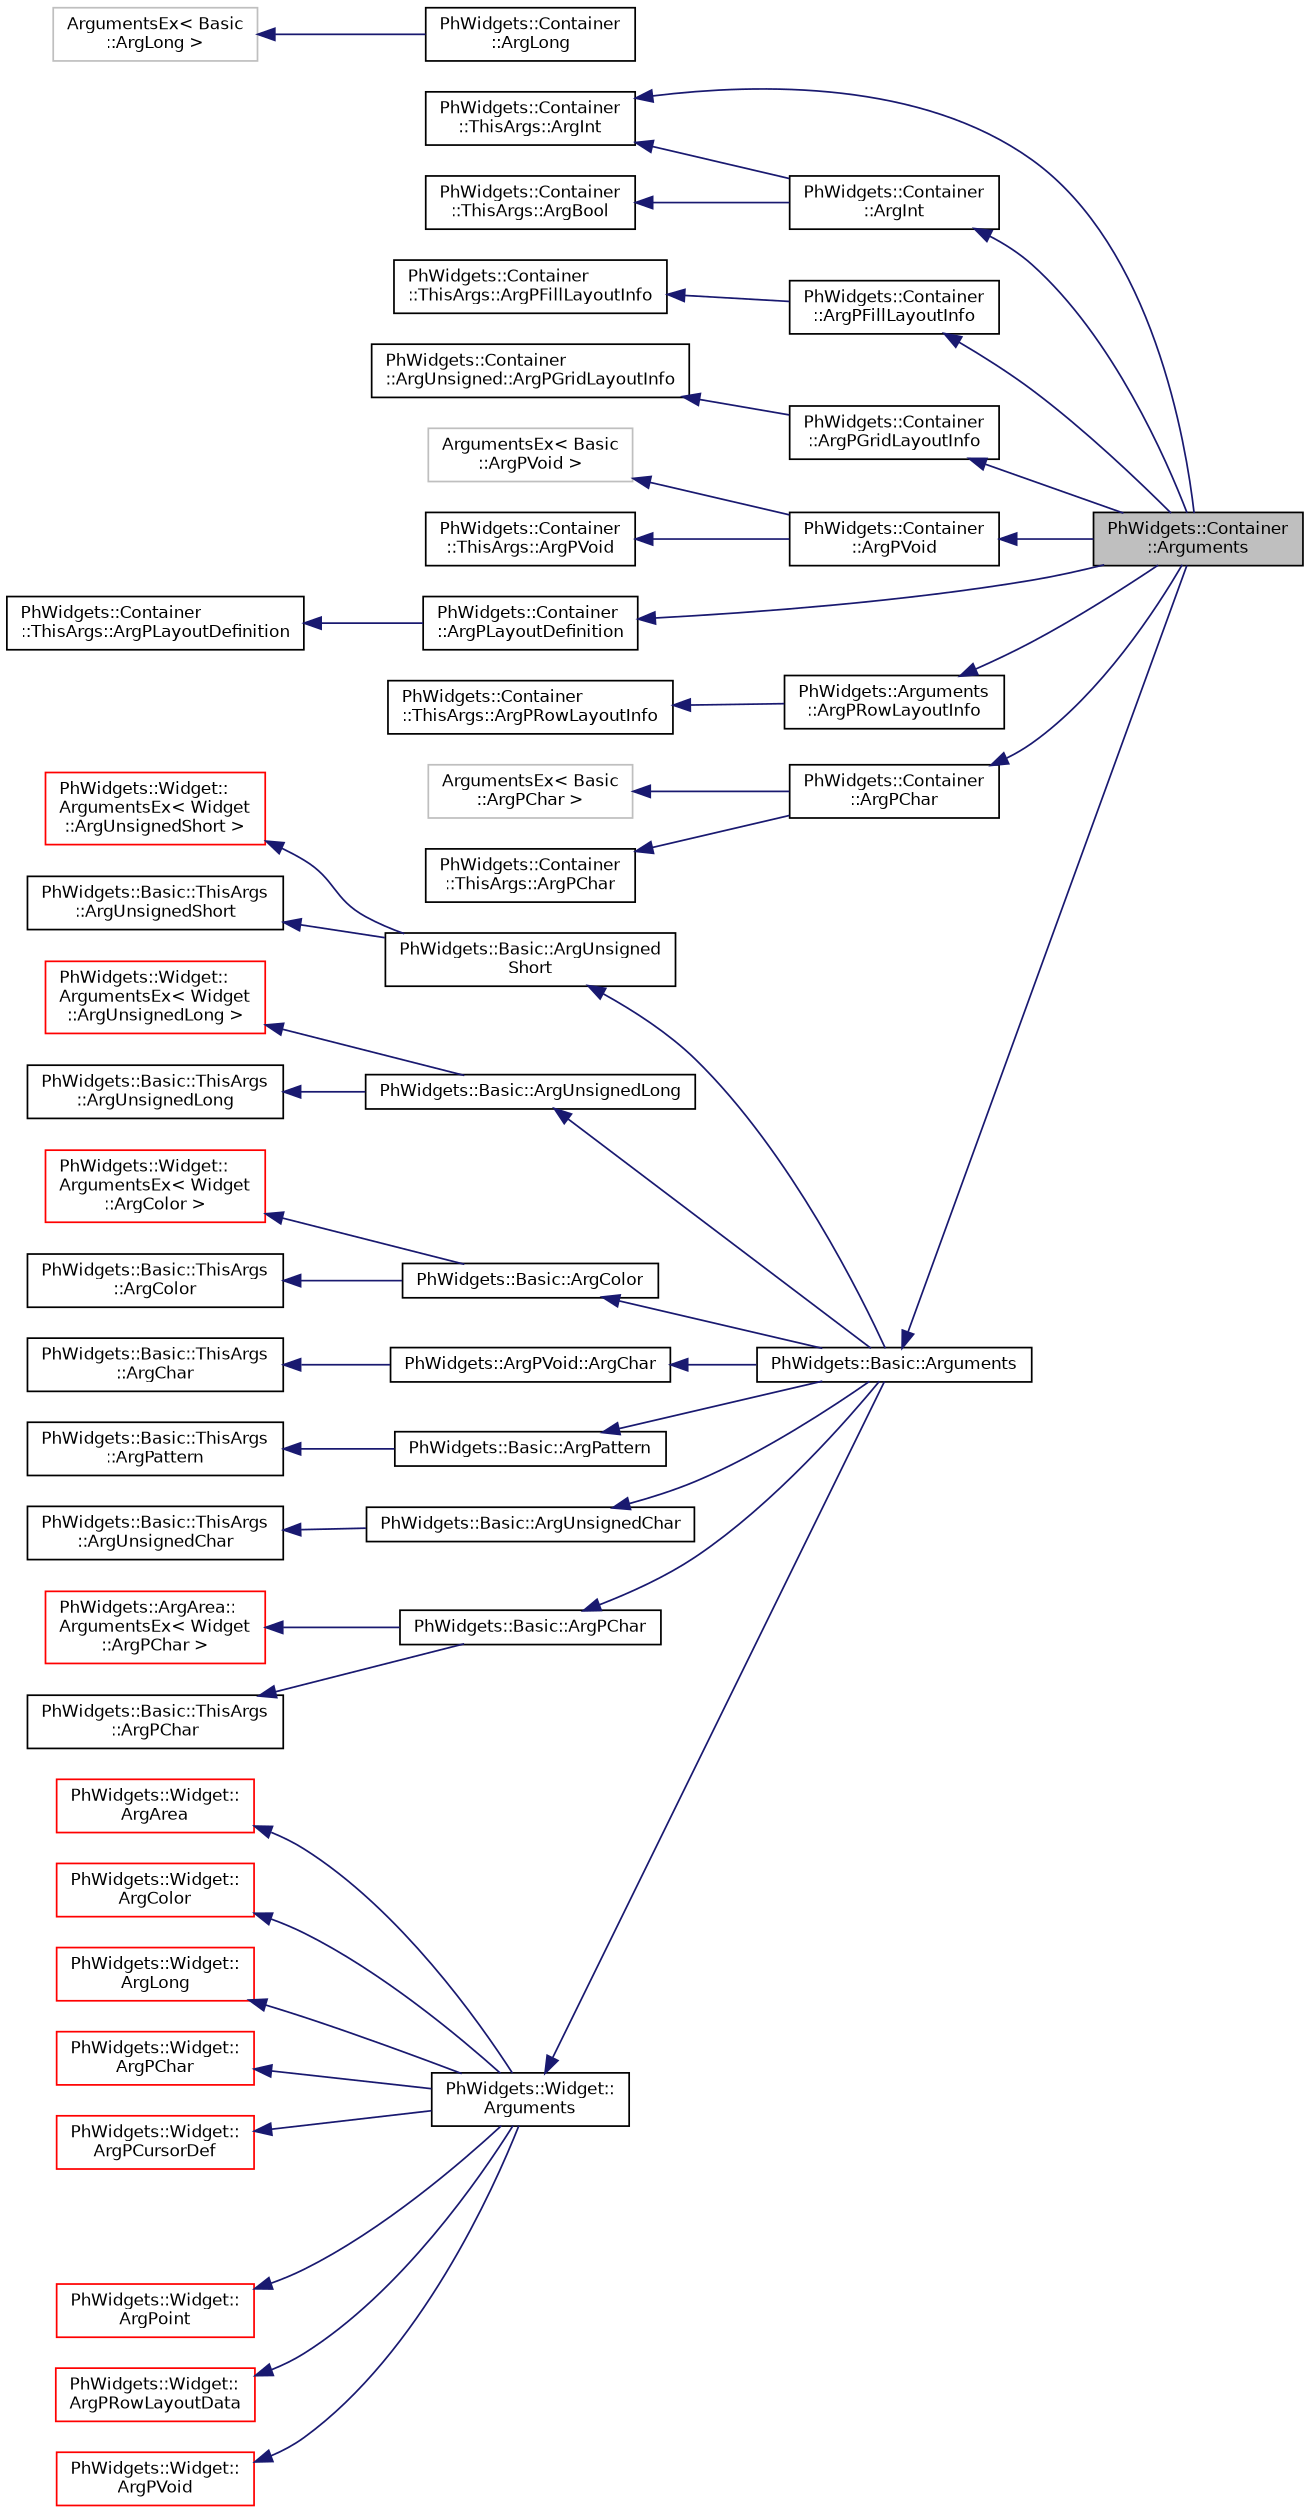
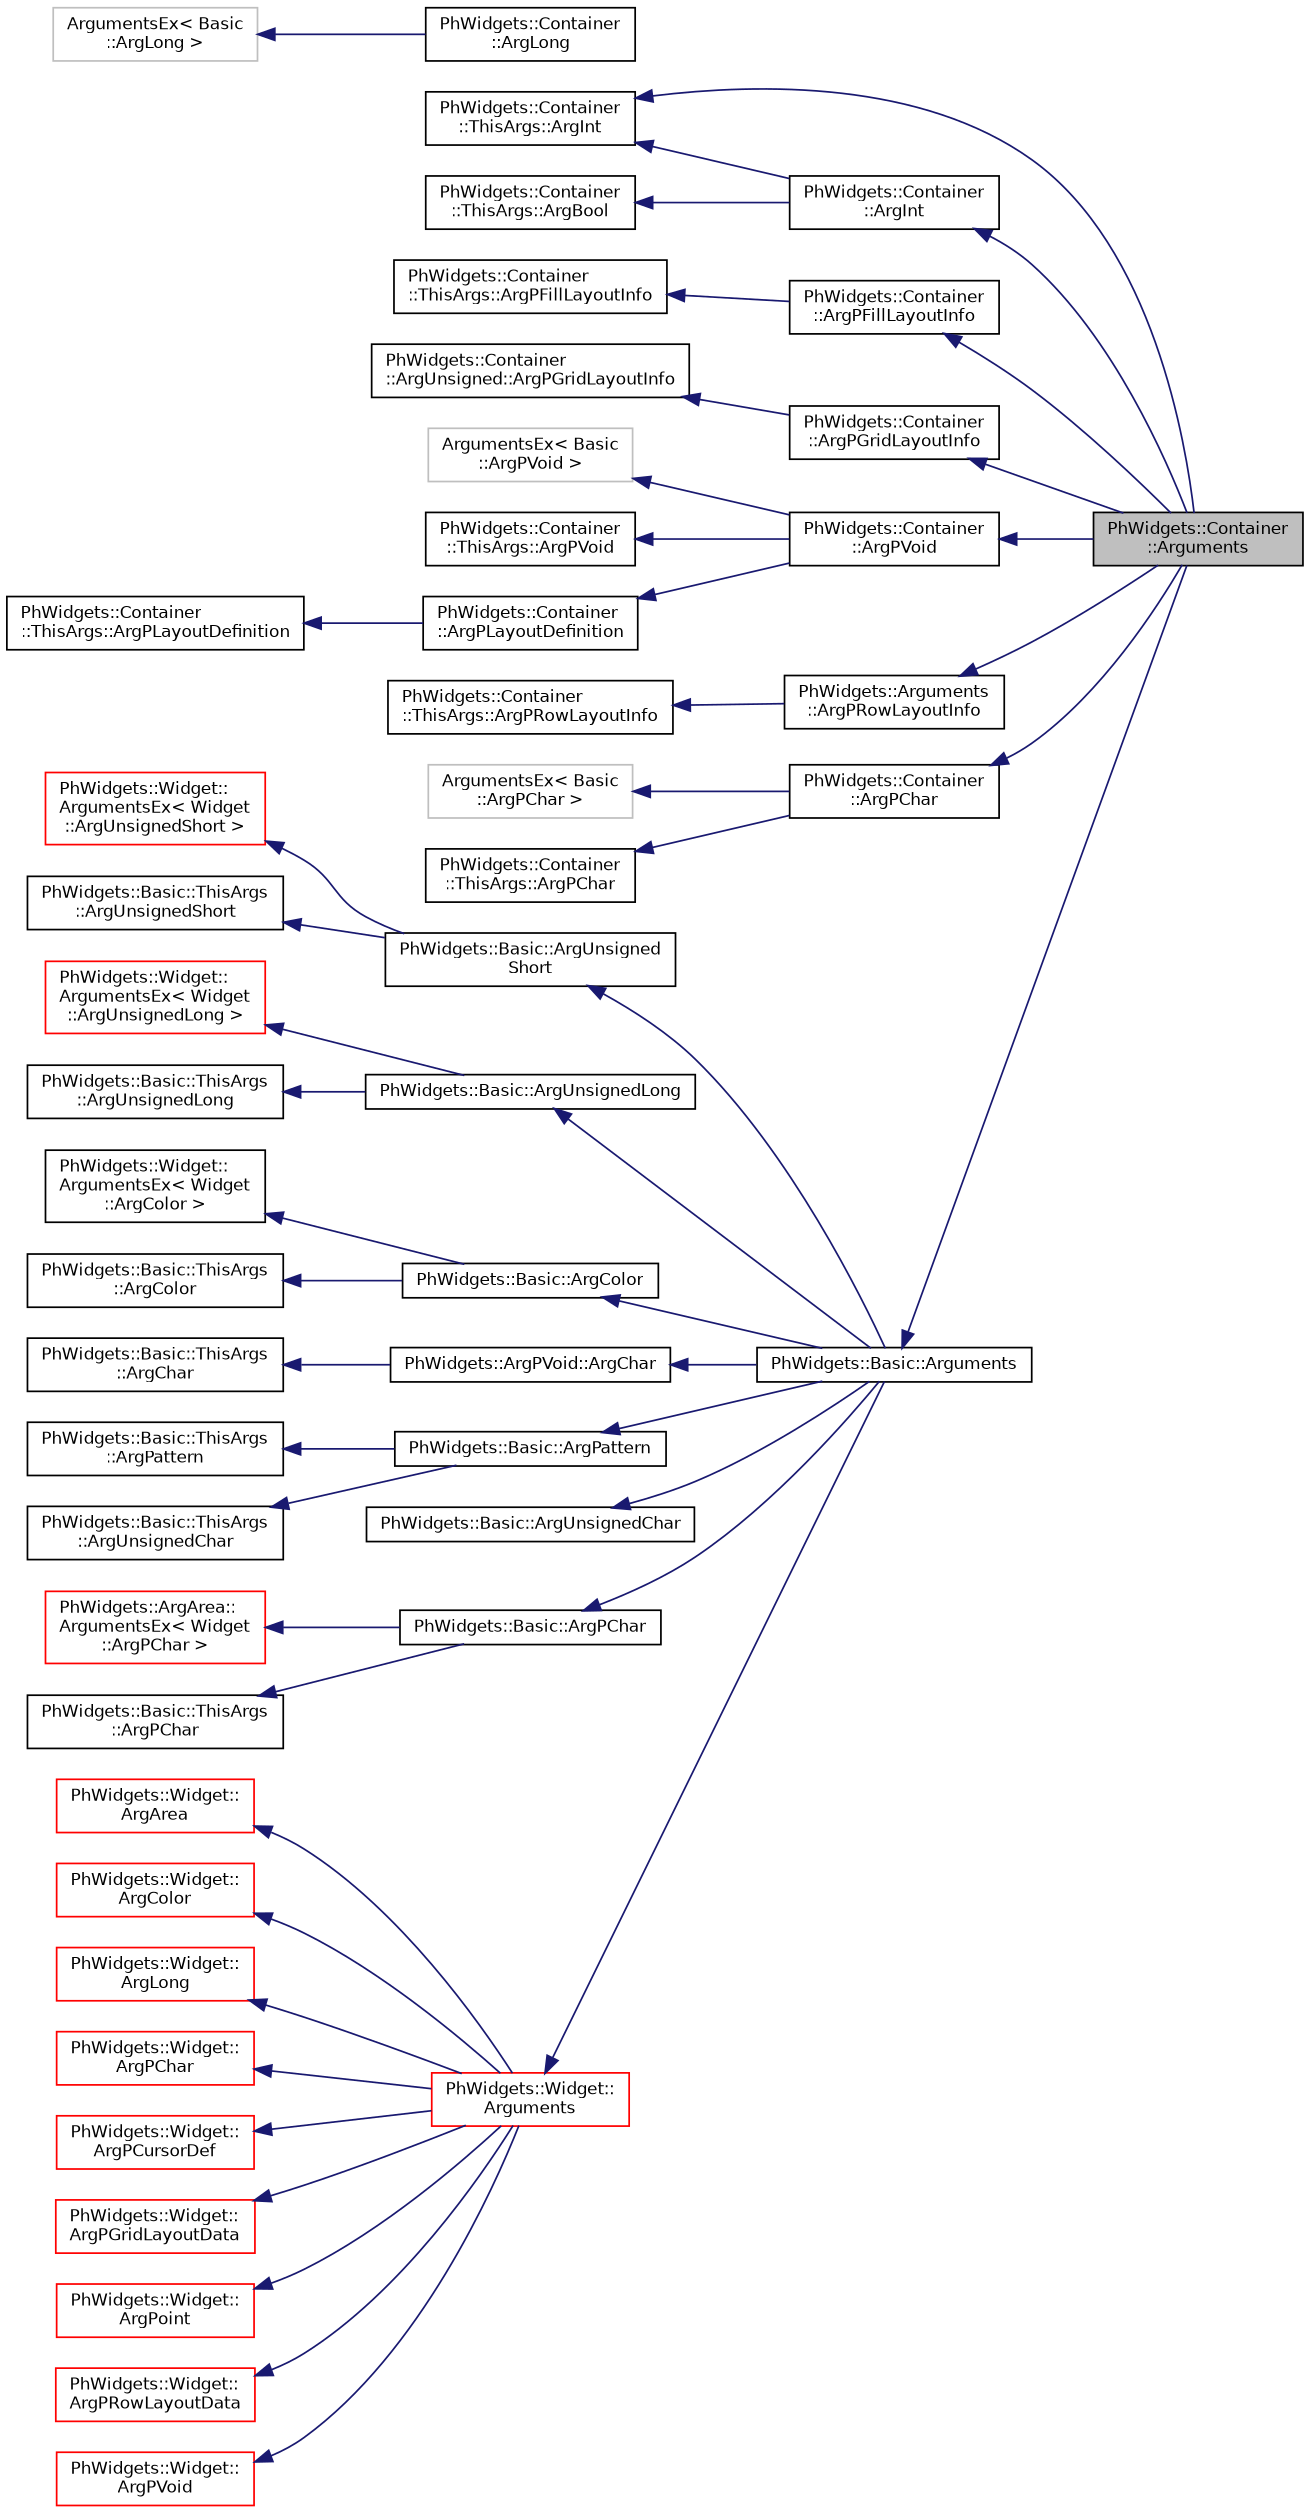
(881, 600) -> (722, 579)
(155, 1186) -> (155, 1186)
(333, 1529) -> (372, 1484)
(530, 2099) -> (530, 2099)
none -> (155, 2227)
